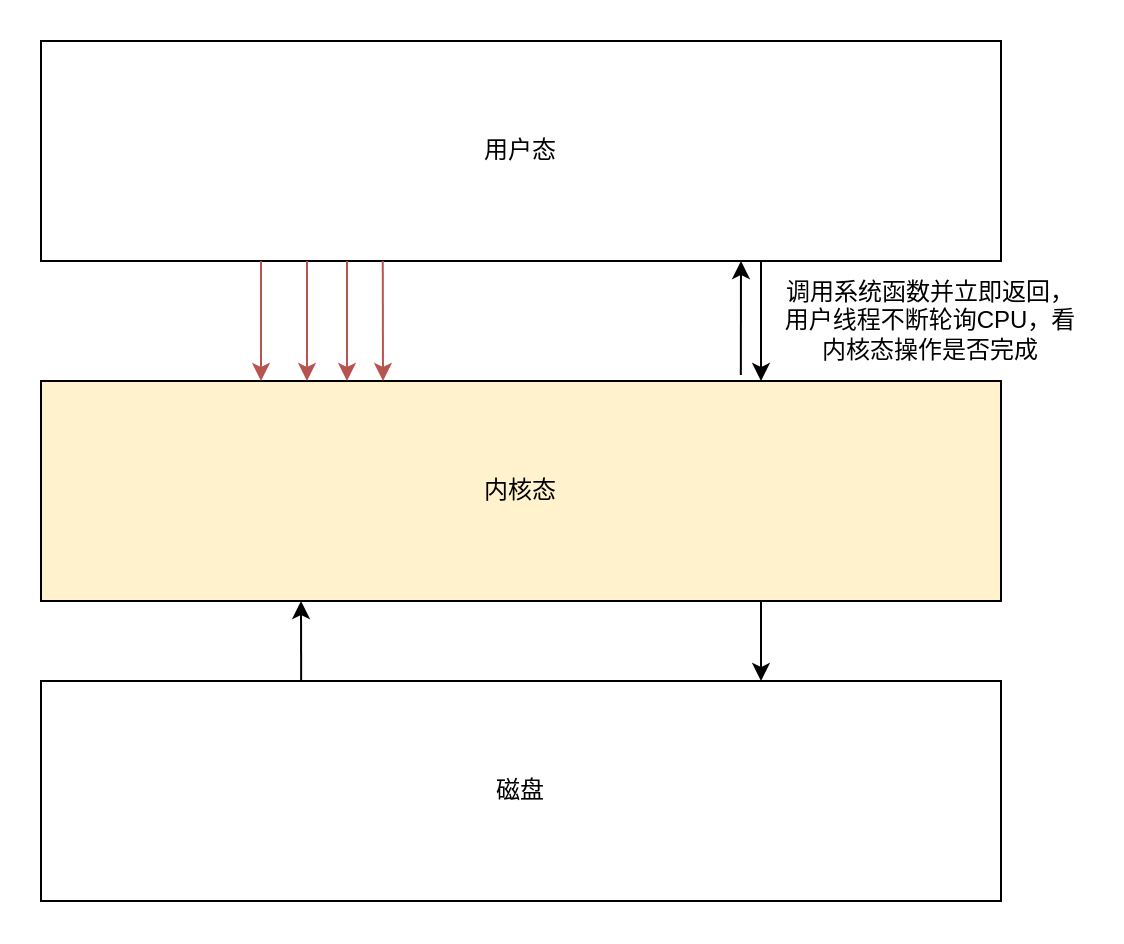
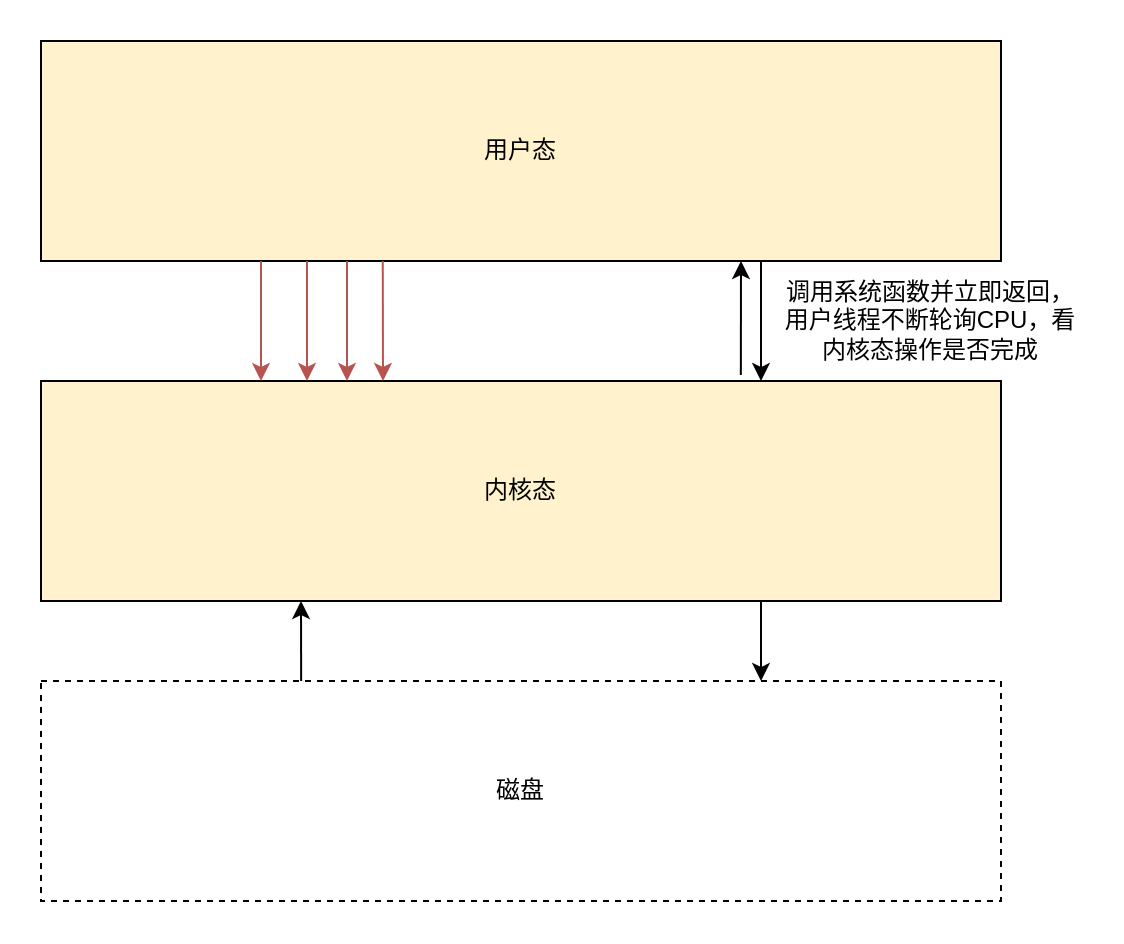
(521, 151) -> (521, 151)
(521, 791) -> (521, 791)
